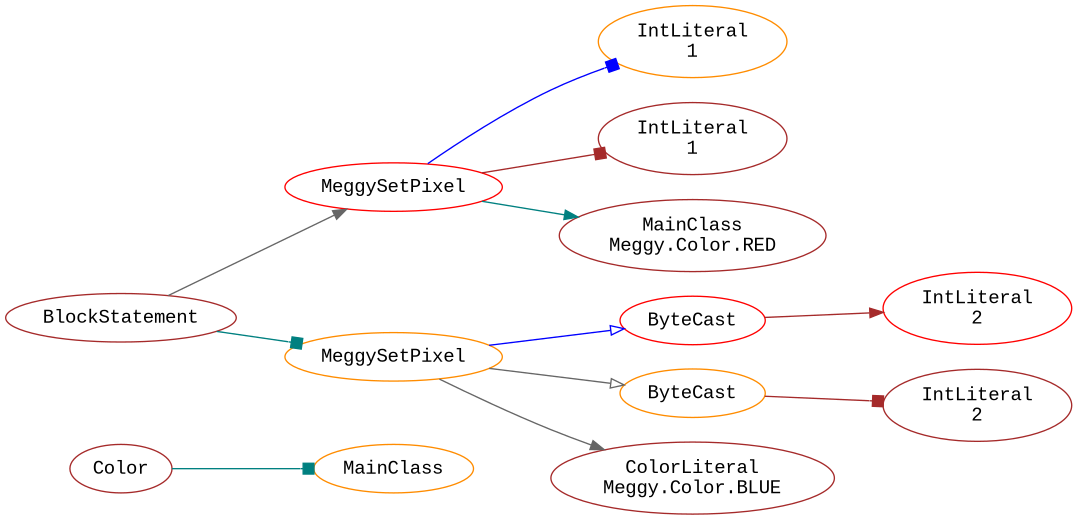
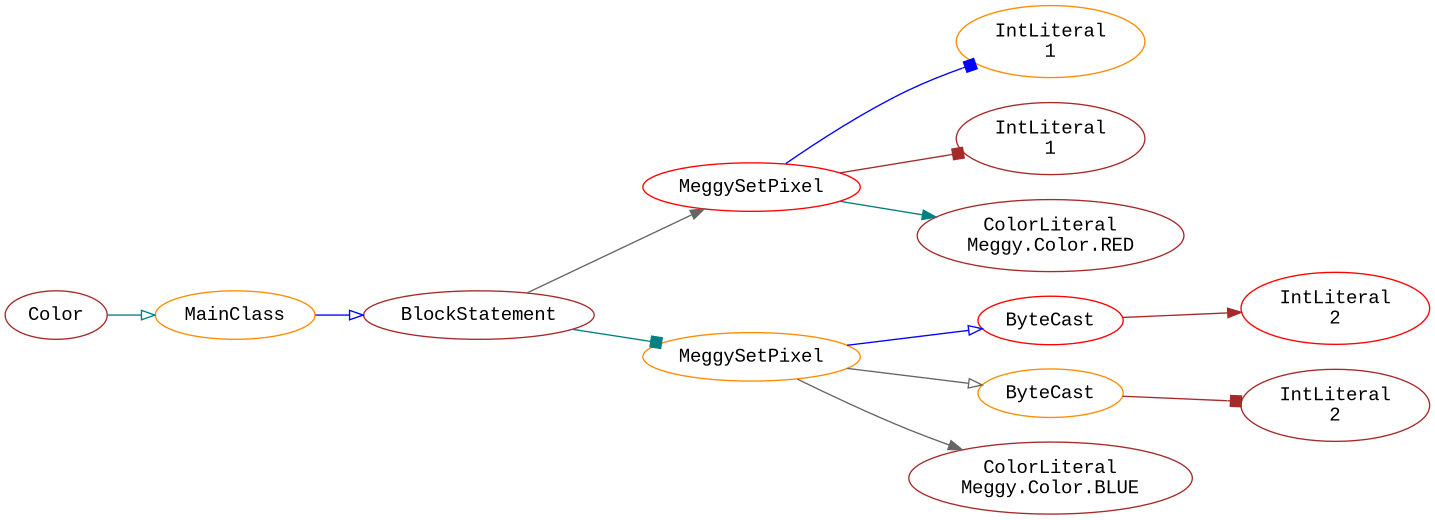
(693, 236) -> (1051, 236)
none -> (332, 315)
(236, 469) -> (124, 315)
